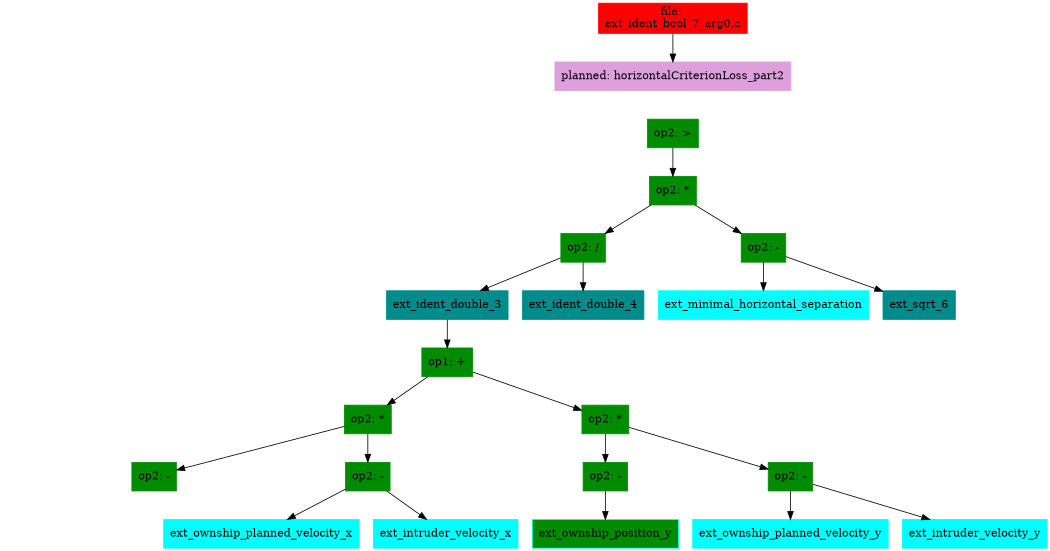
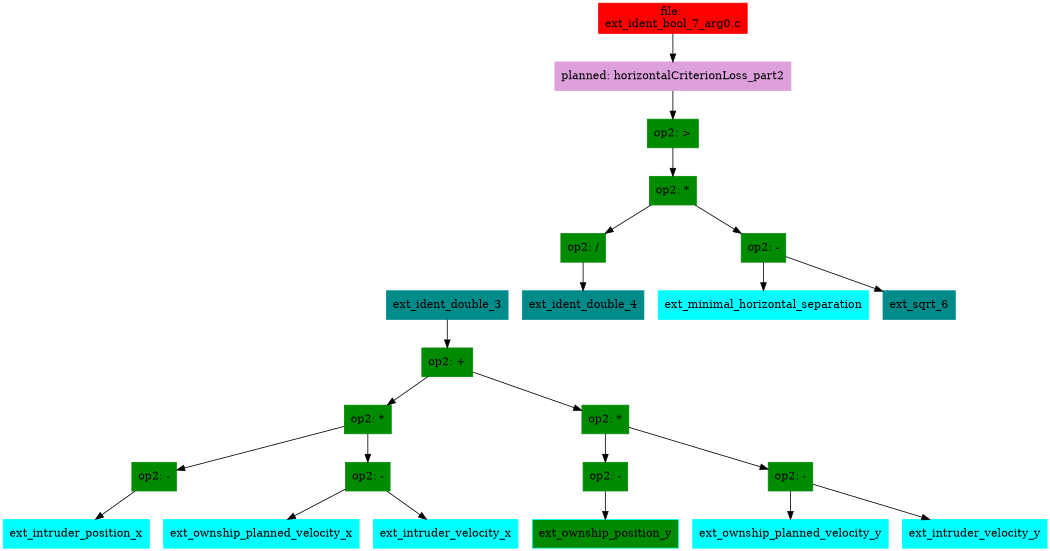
none -> (673, 101)
(524, 273) -> none
(447, 362) -> (447, 362)
none -> (76, 534)
